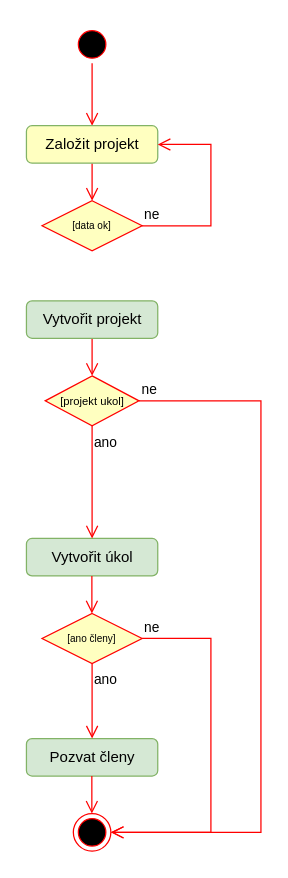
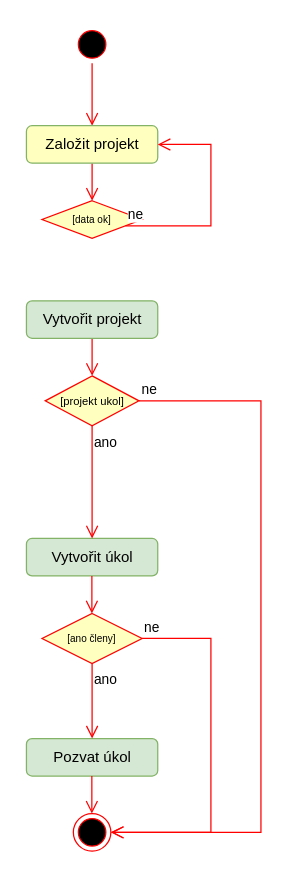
(92, 226) -> (92, 219)
(93, 757) -> (93, 757)
